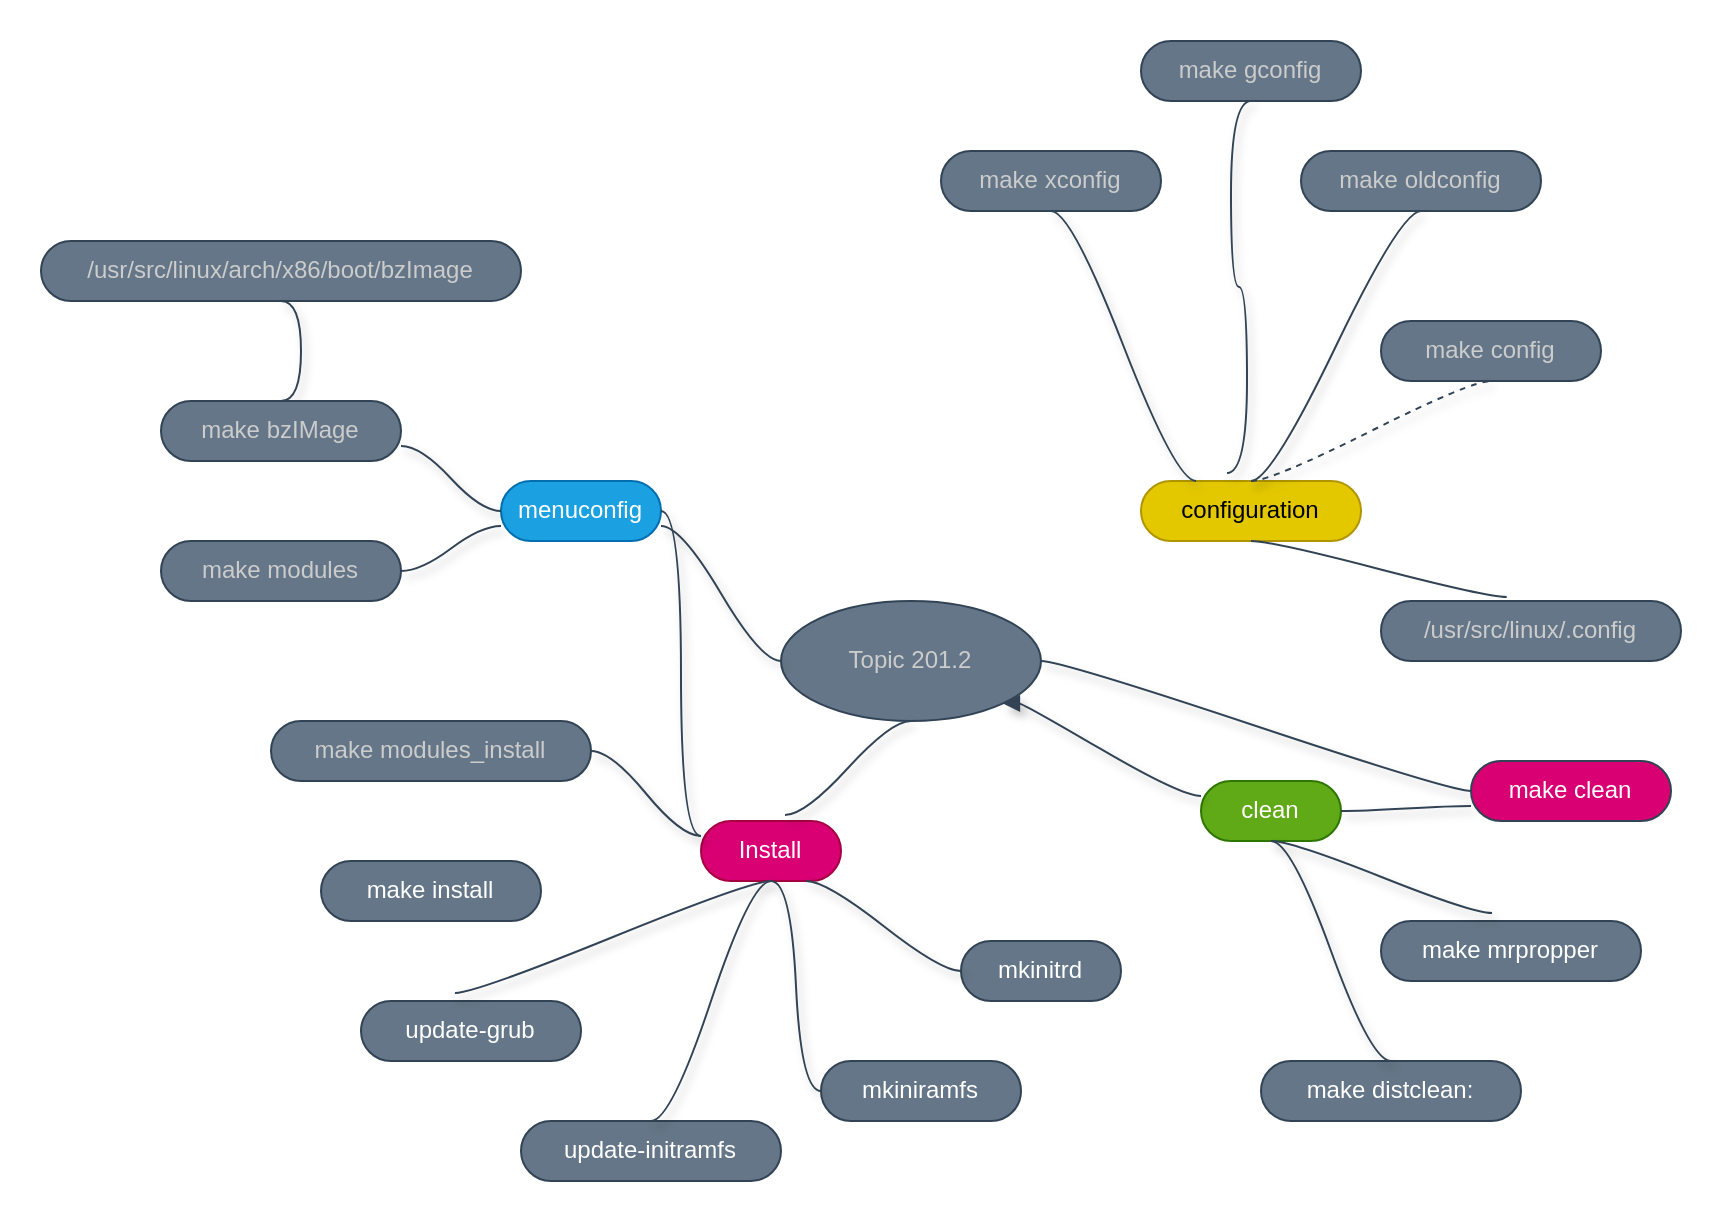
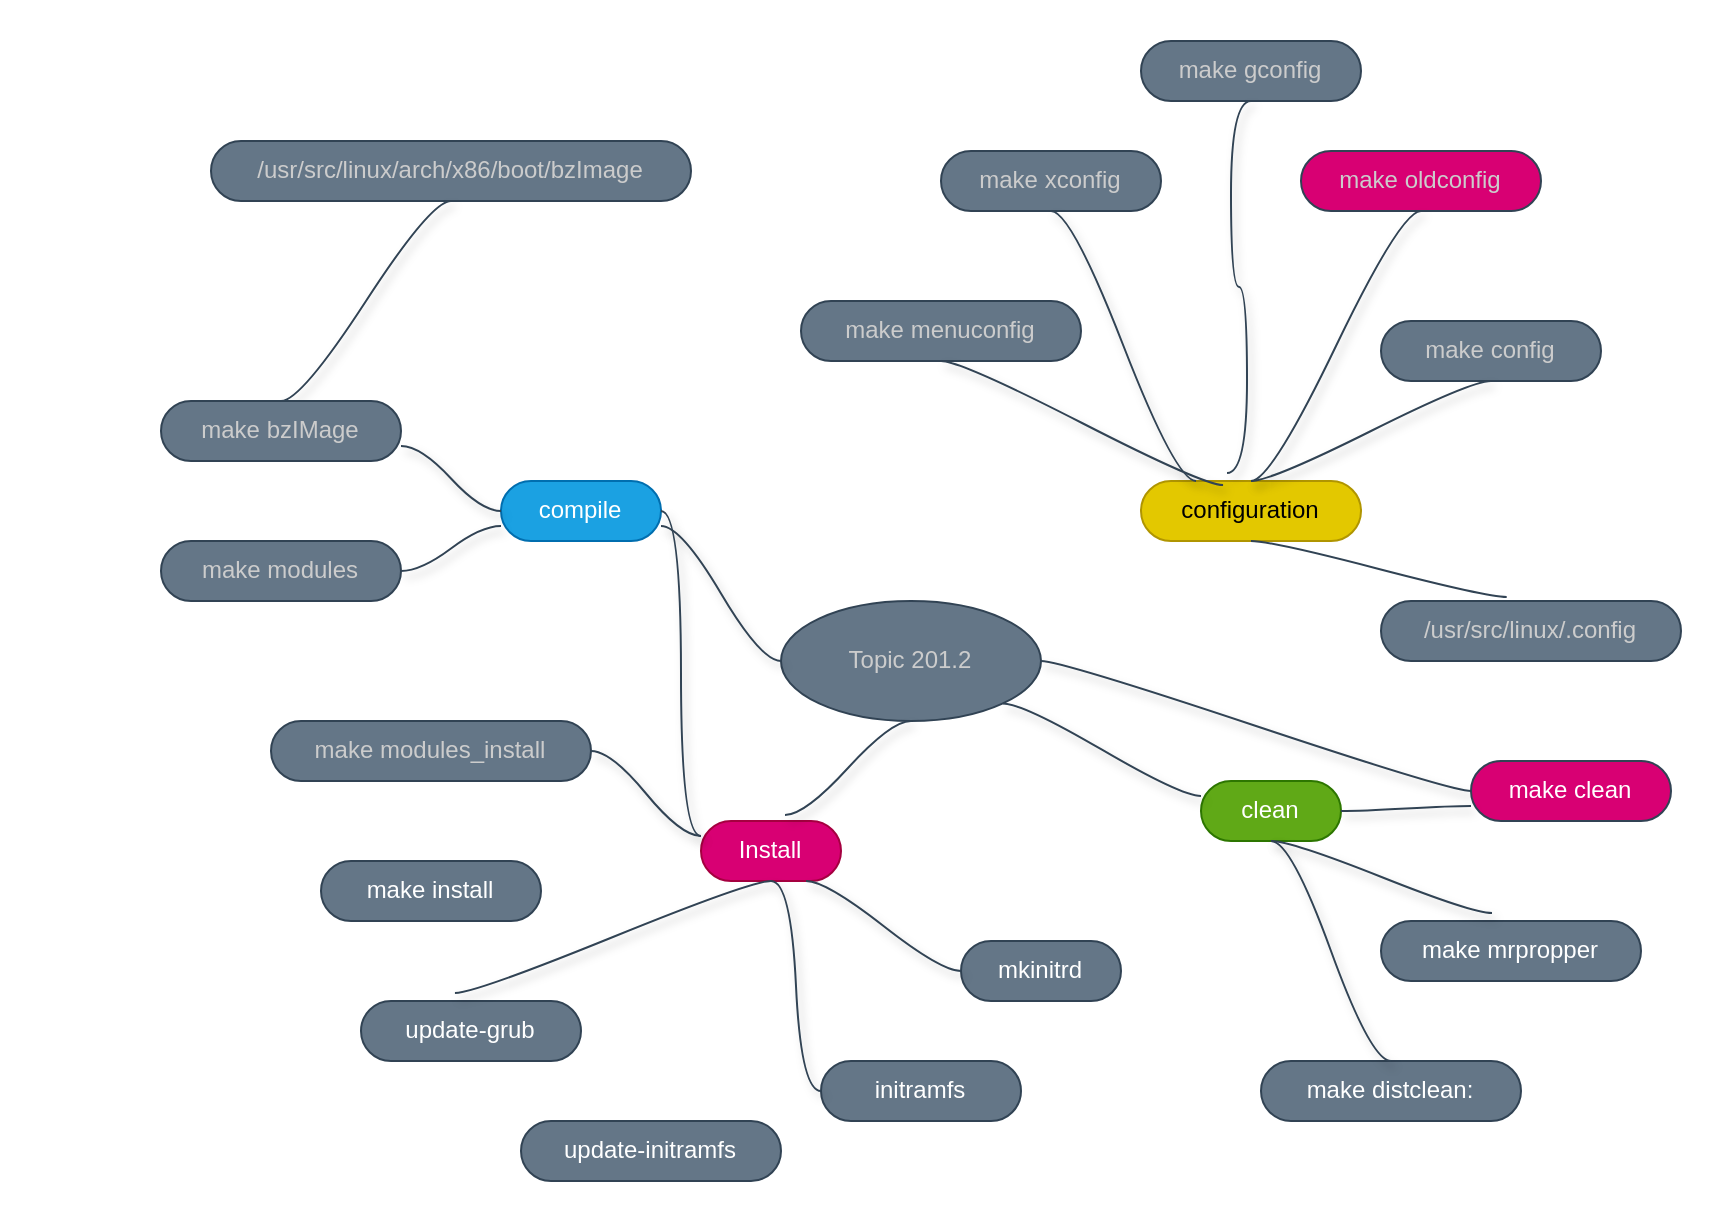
(1421, 181) -> (1421, 181)
(281, 271) -> (451, 171)
none -> (941, 331)
none -> (1062, 413)
(1371, 431) -> (1371, 431)
(581, 511) -> (581, 511)
(1045, 717) -> (1039, 715)
(710, 1004) -> none
(921, 1091) -> (921, 1091)
